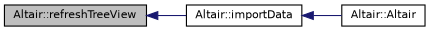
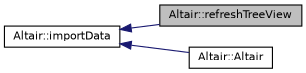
(172, 16) -> (145, 26)
